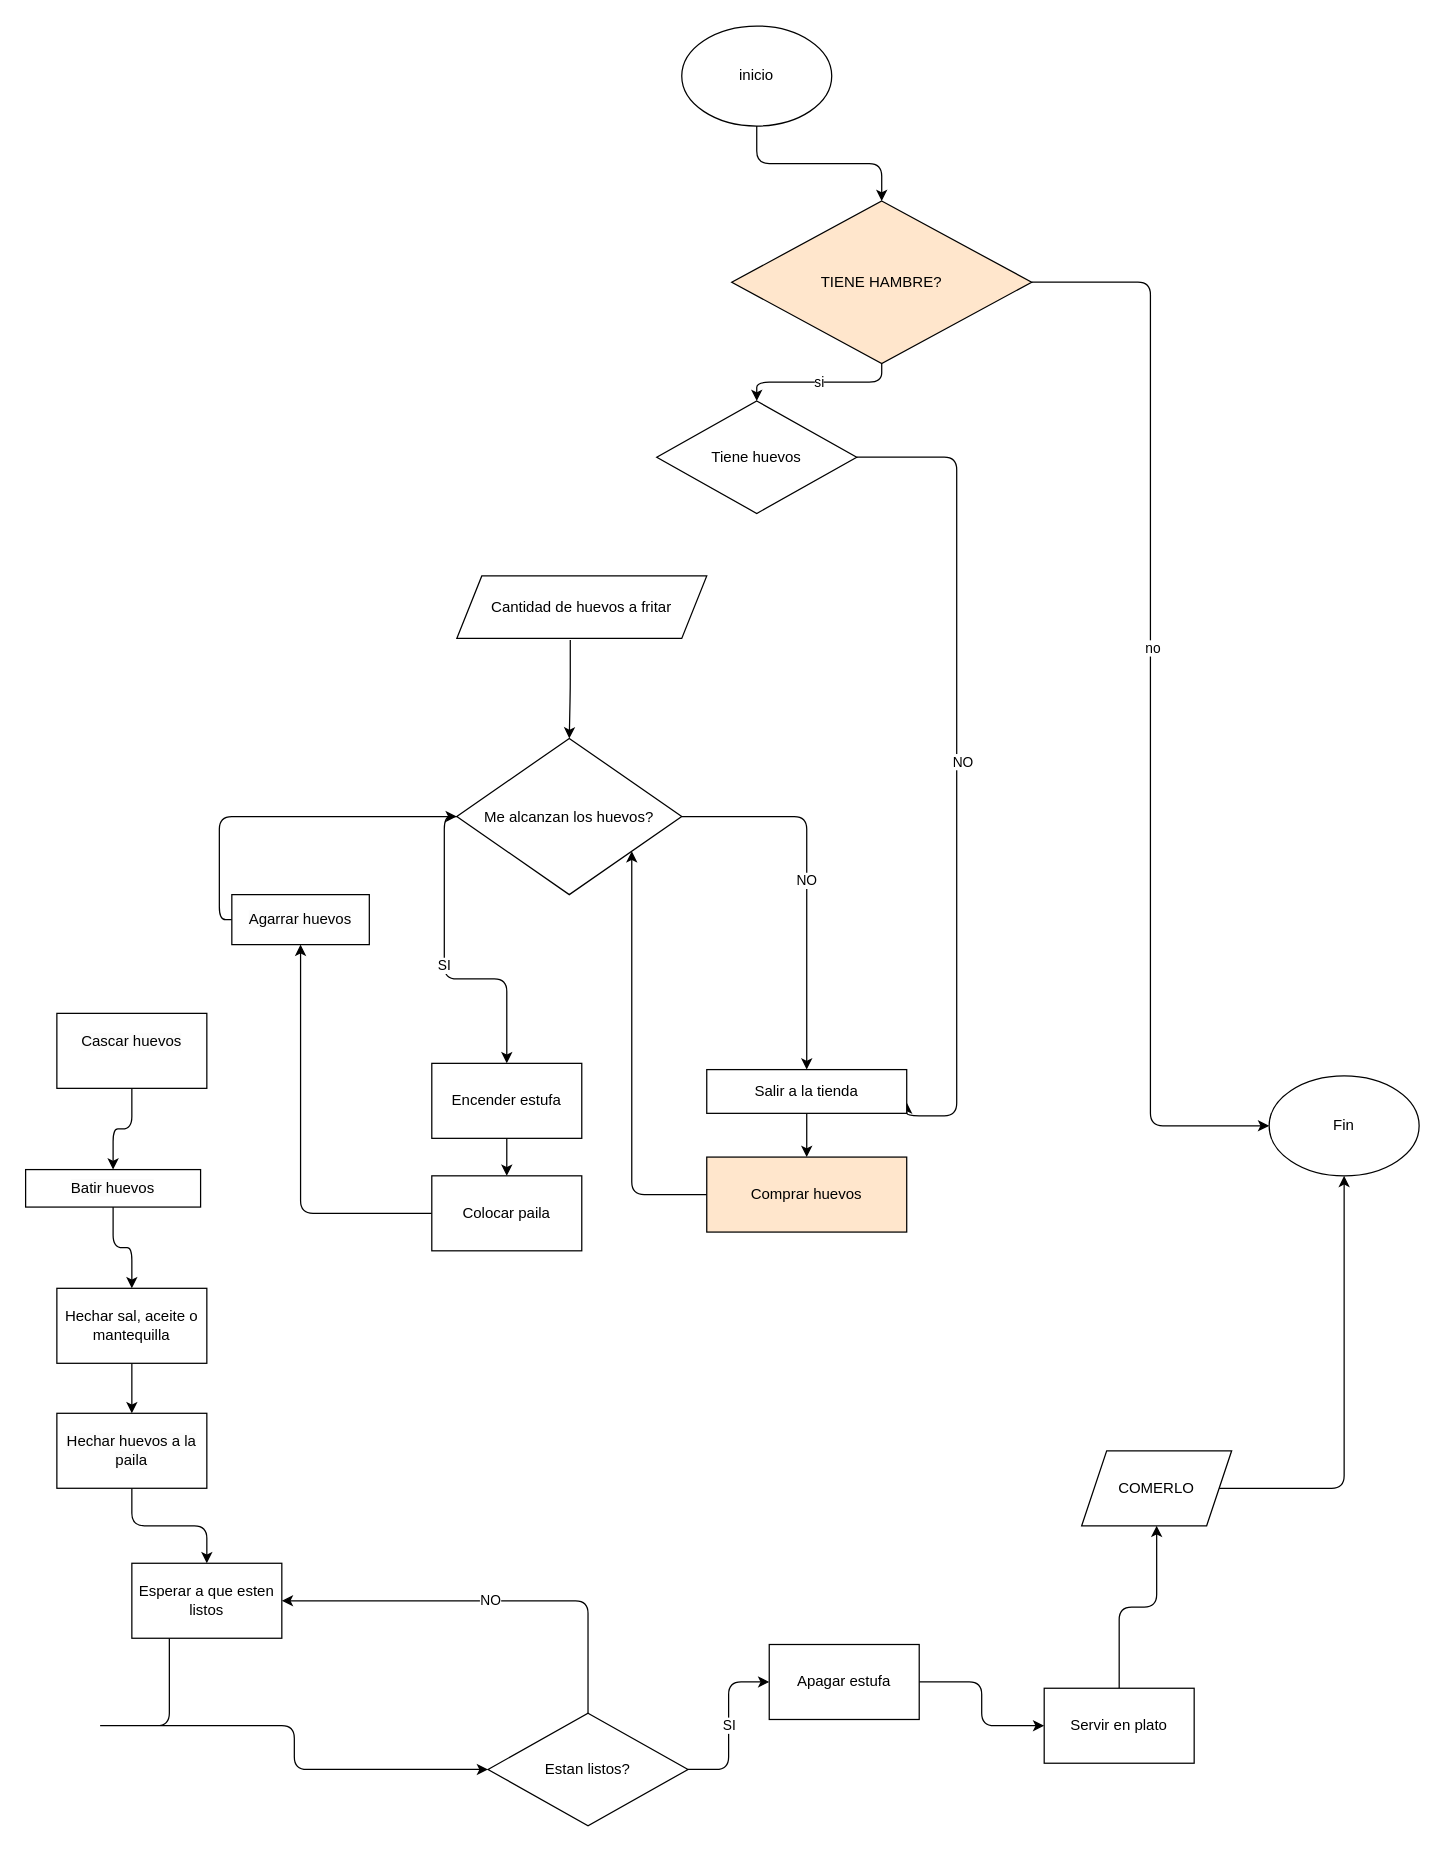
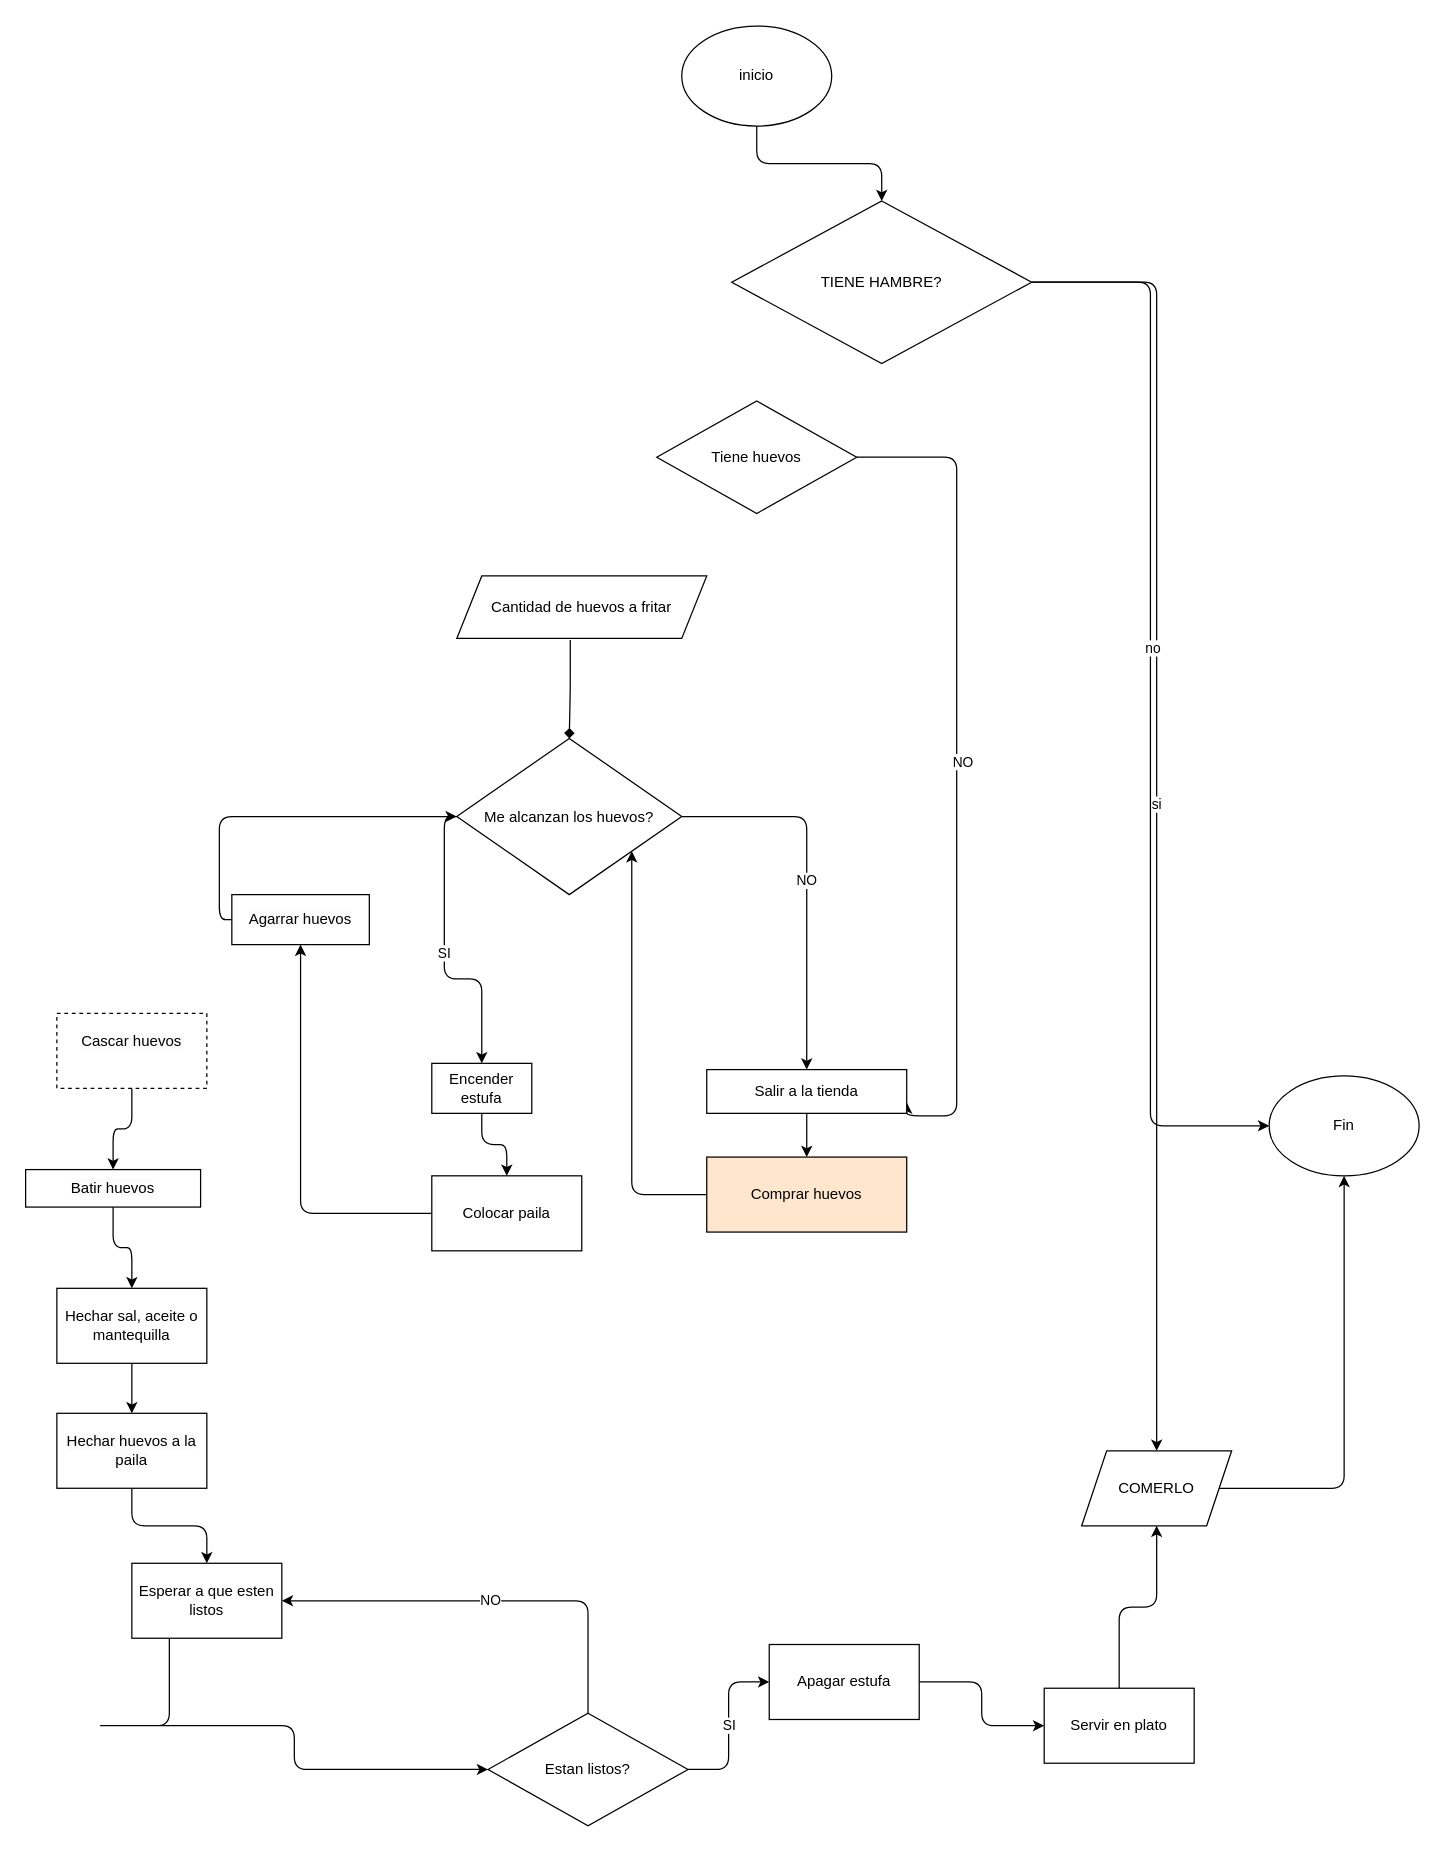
(882, 282) -> (882, 282)
(821, 382) -> (1157, 1049)
(570, 728) -> (570, 727)
(132, 1051) -> (132, 1051)
(507, 1101) -> (482, 1088)
